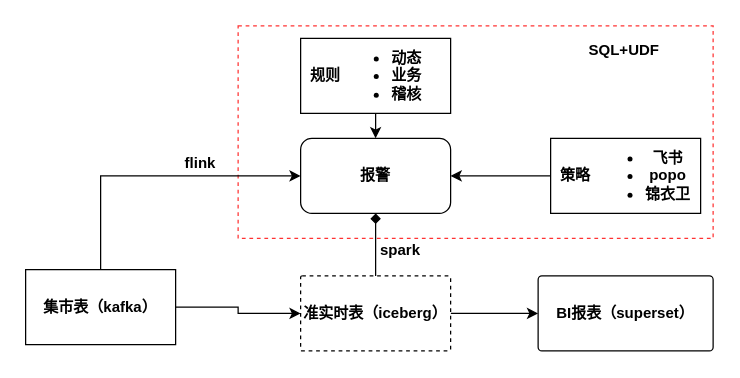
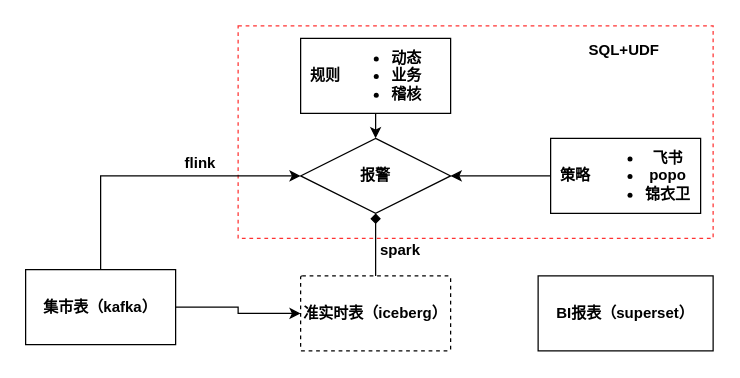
(376, 176) -> (376, 176)
(490, 313) -> none
(626, 313) -> (626, 313)
